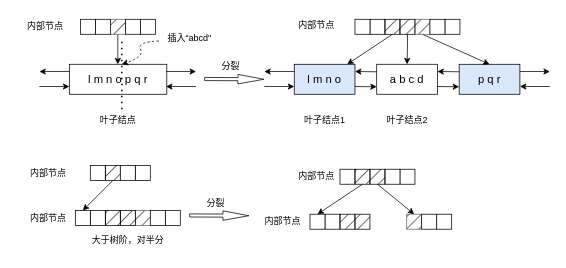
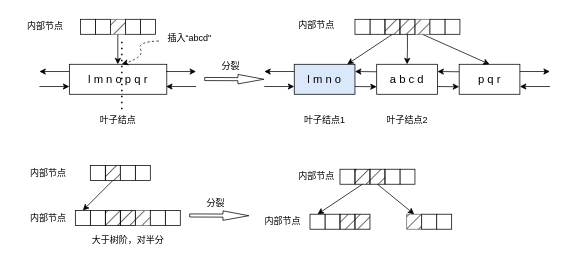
(490, 79) -> (490, 79)
